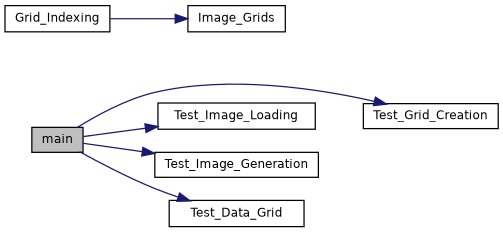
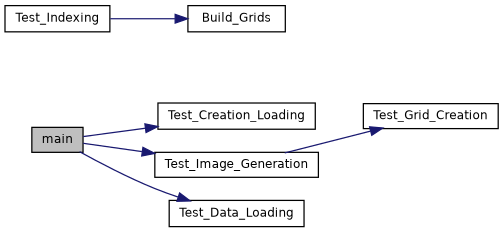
(57, 19) -> (57, 19)
(237, 19) -> (237, 19)
(222, 85) -> (328, 142)
(237, 116) -> (237, 116)
(237, 214) -> (237, 214)
